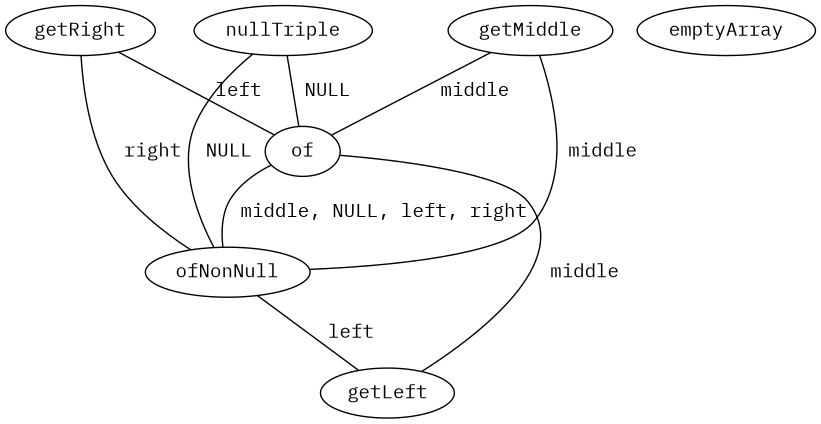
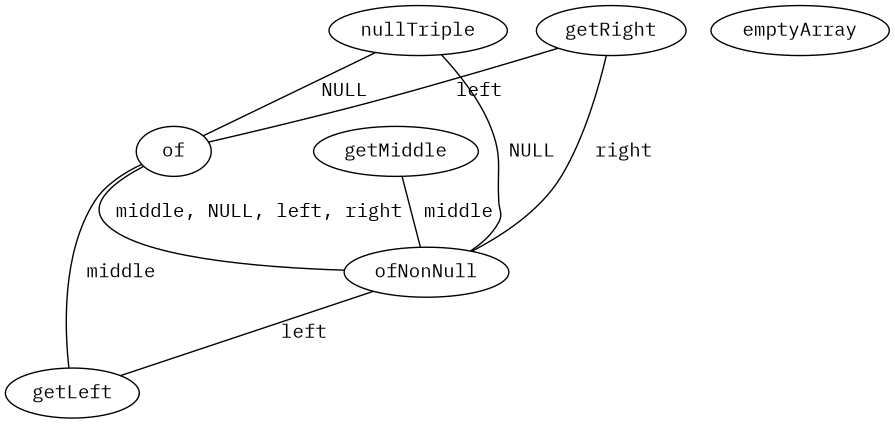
(411, 94) -> none
